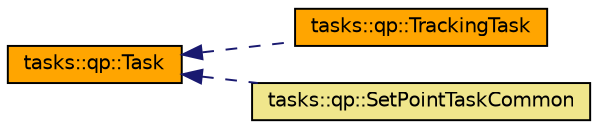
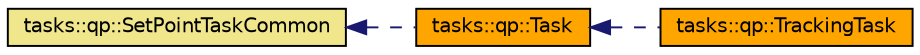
(230, 80) -> (391, 27)
